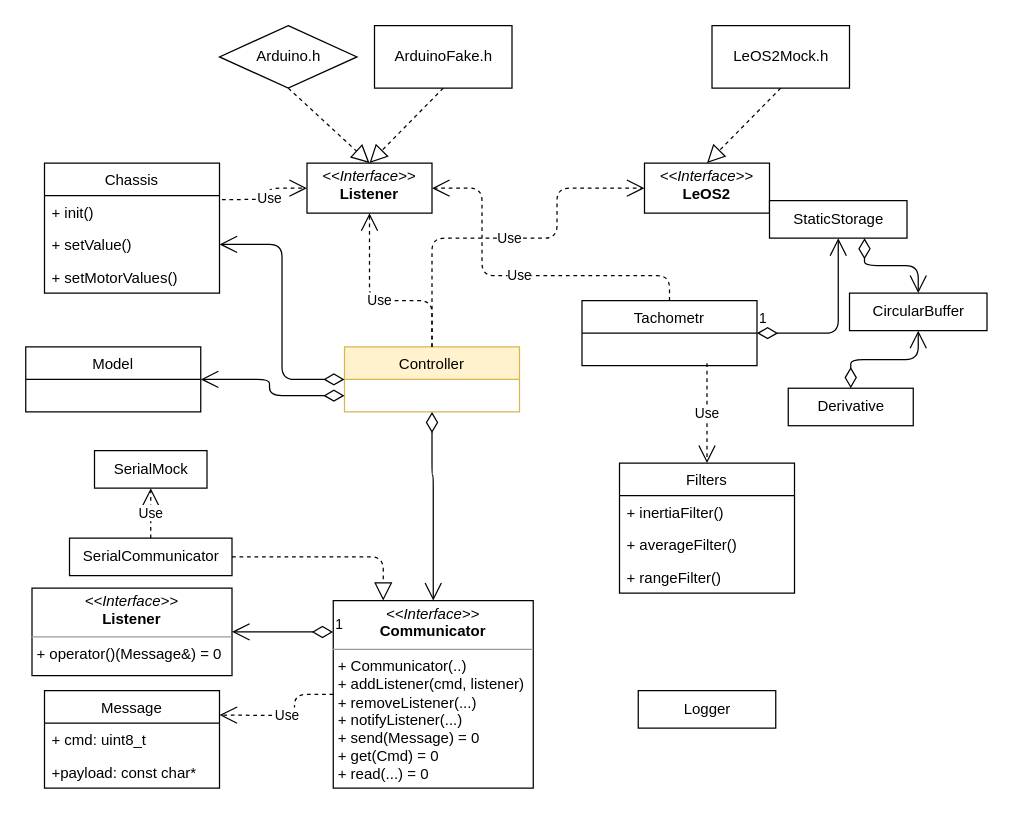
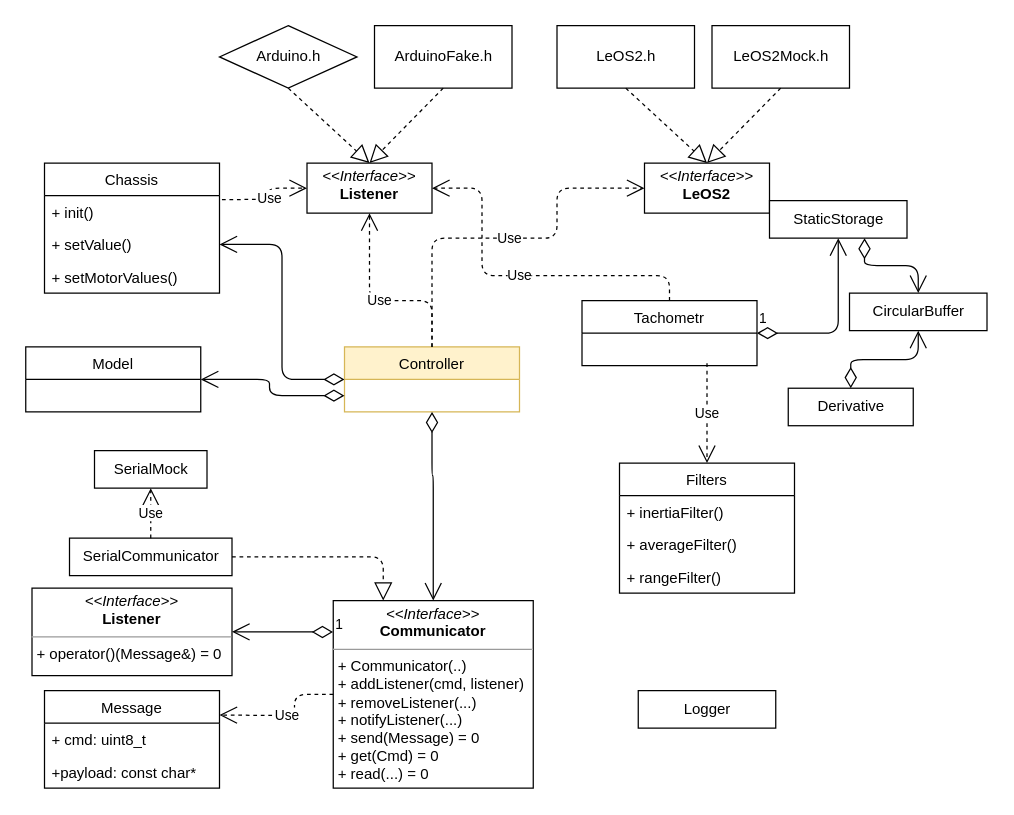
none -> (626, 57)
none -> (660, 120)
